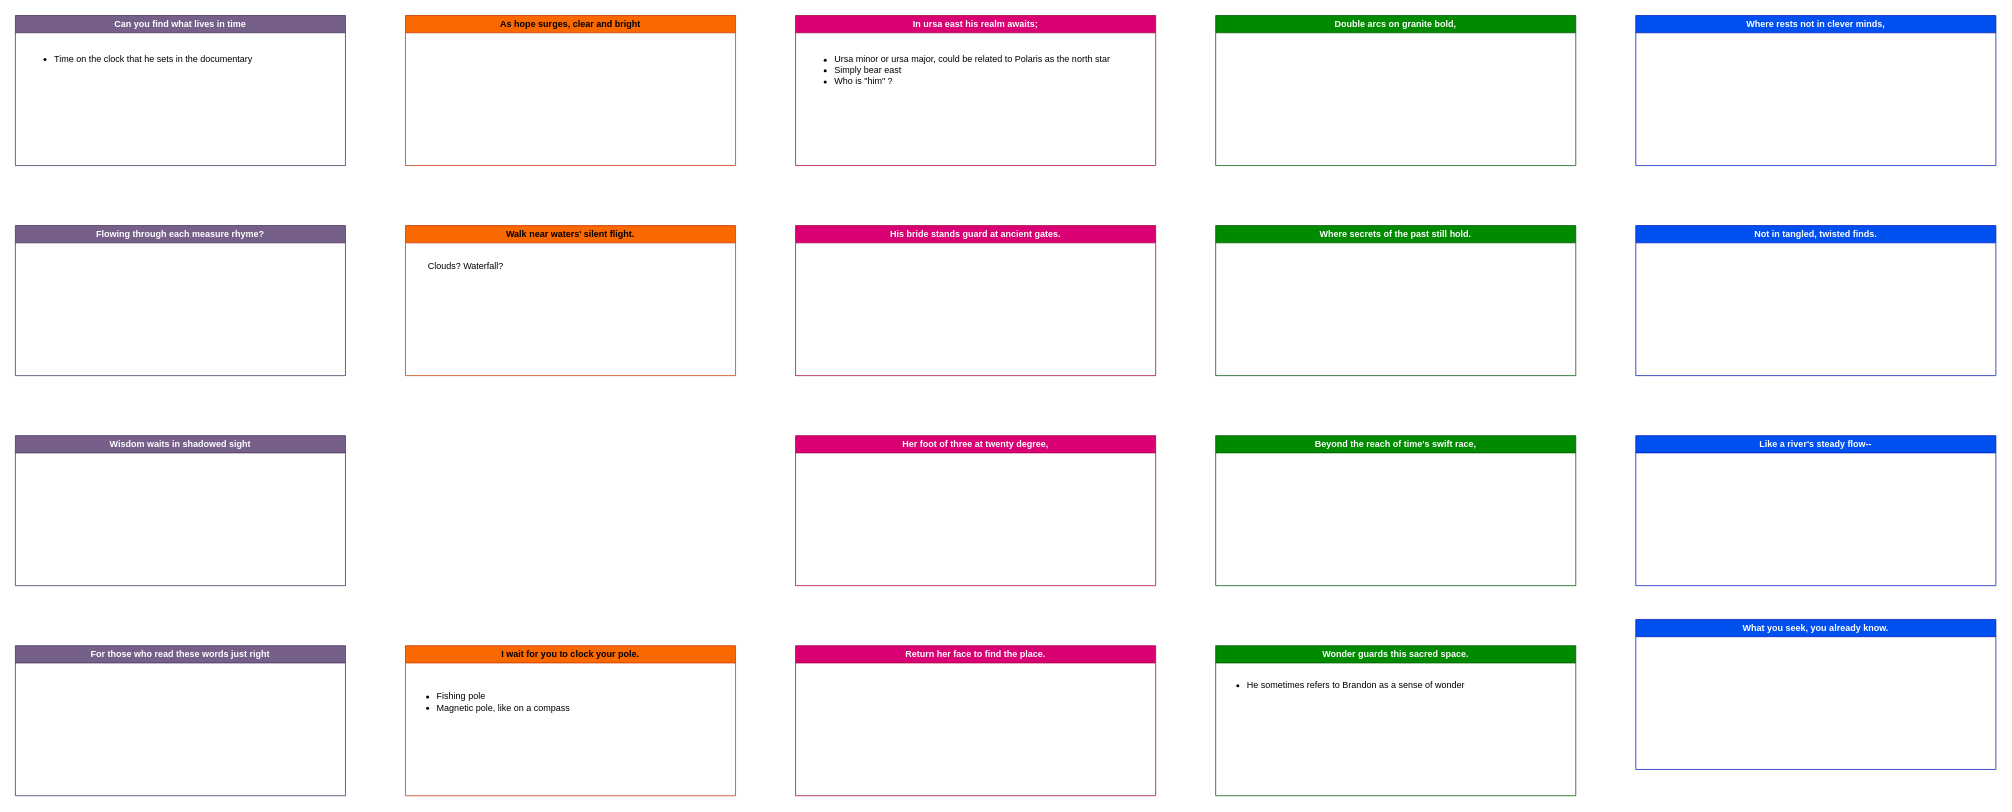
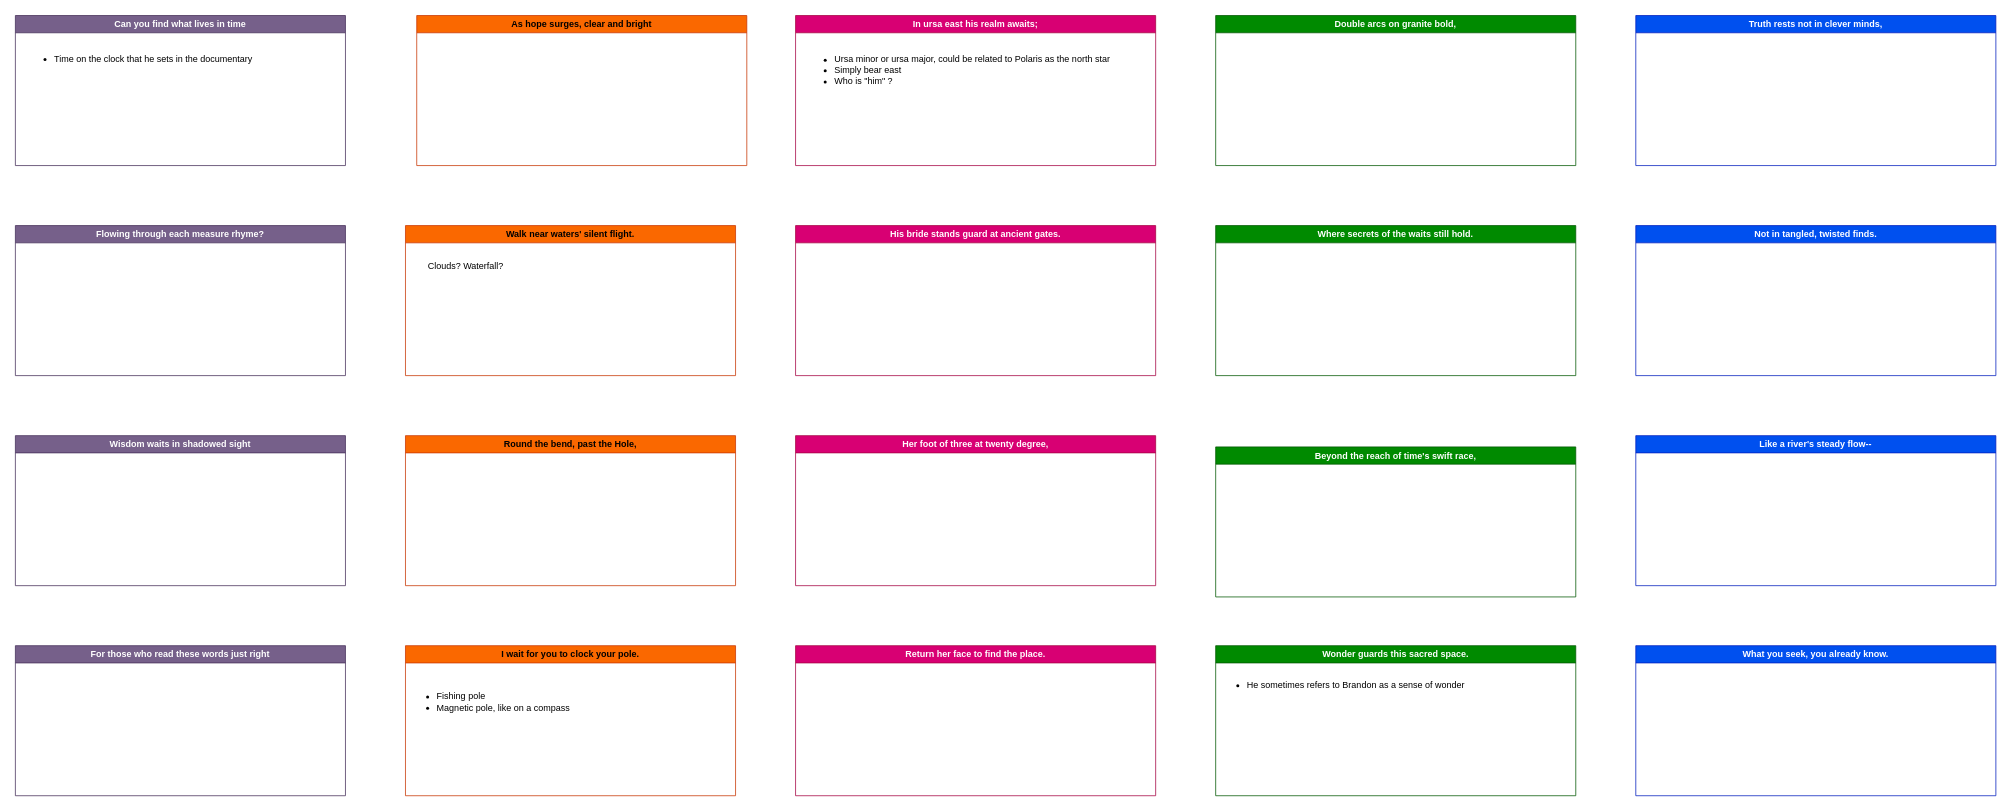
(1815, 24) -> (1815, 24)
(570, 90) -> (582, 90)
(1395, 234) -> (1395, 234)
none -> (570, 510)
(1395, 510) -> (1395, 522)
(1815, 694) -> (1815, 720)
